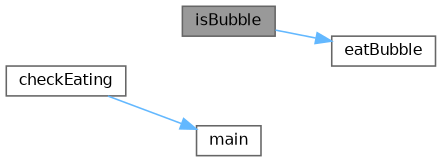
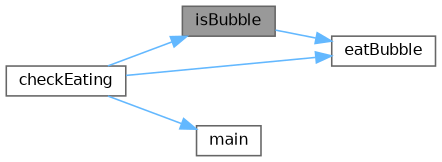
none -> (140, 54)
none -> (221, 66)
